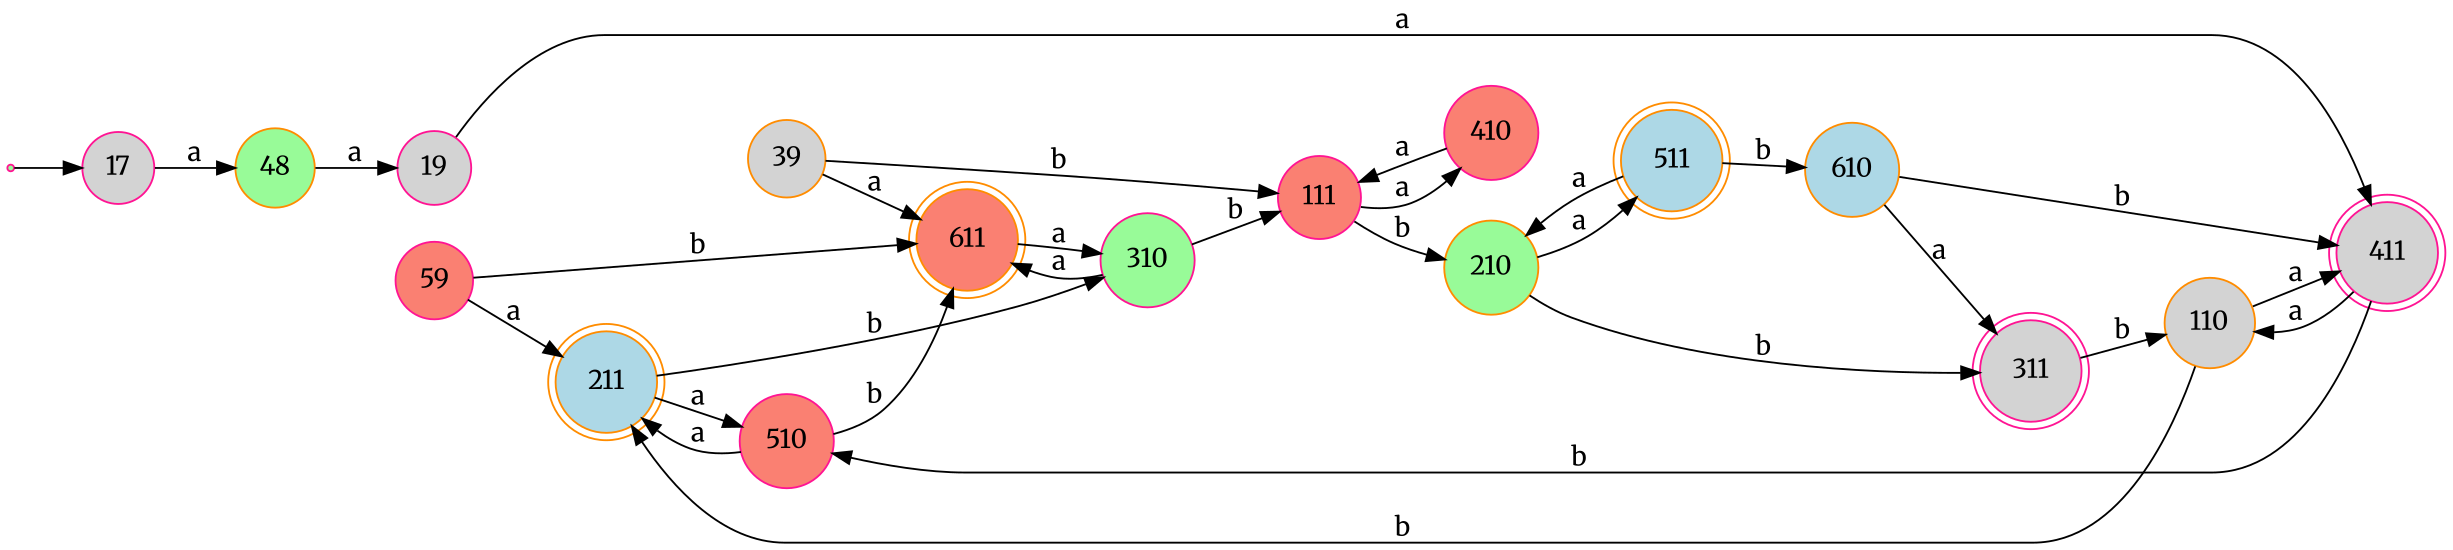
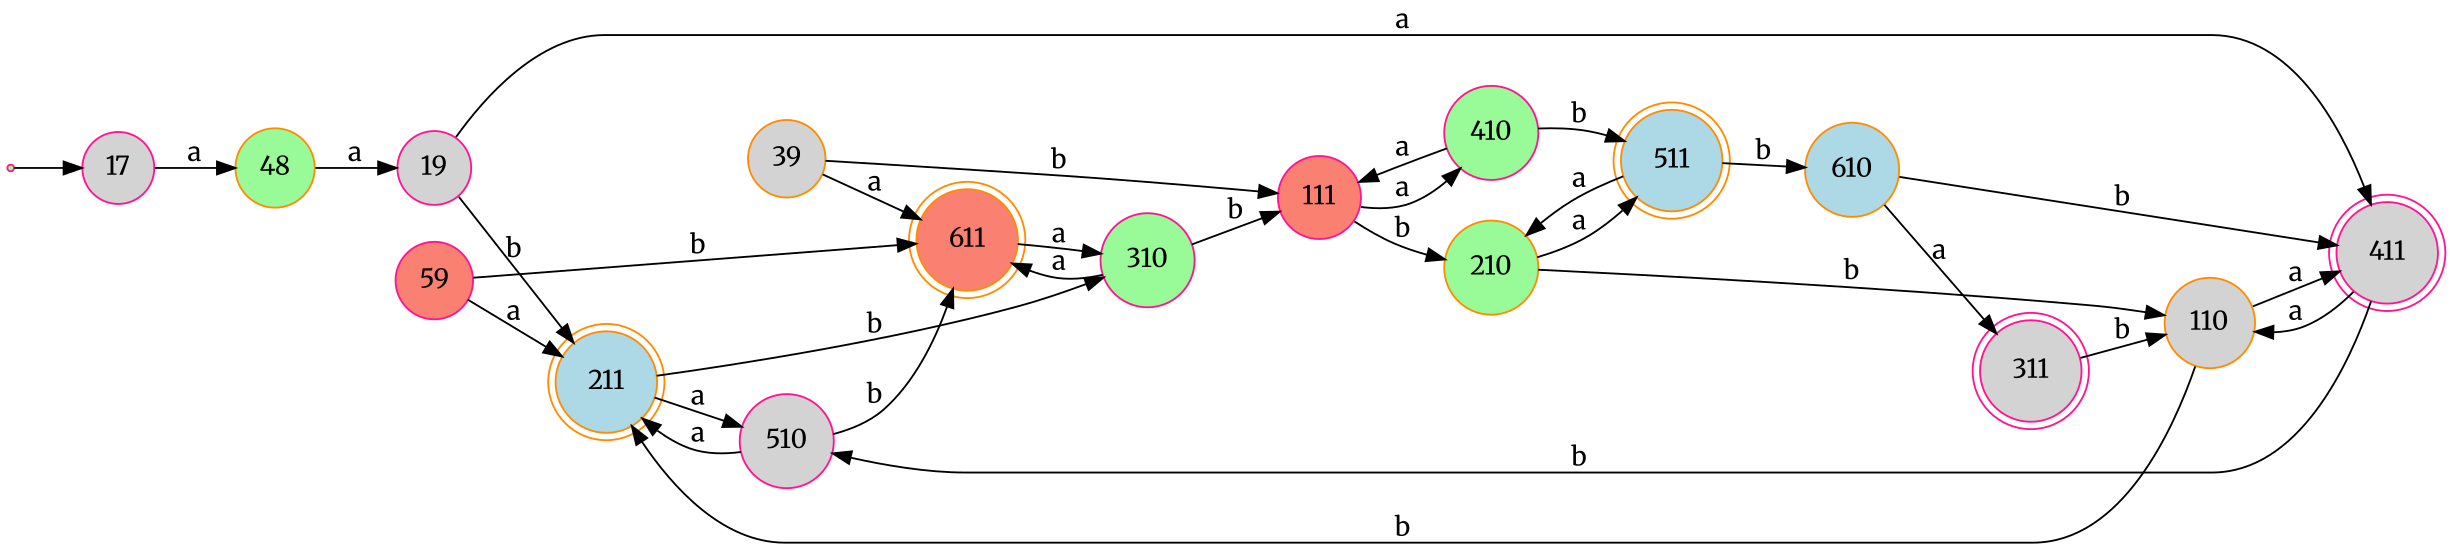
none -> (1573, 129)
(1491, 133) -> (1491, 133)
none -> (510, 262)
(1740, 358) -> (1842, 287)
(787, 441) -> (787, 441)
